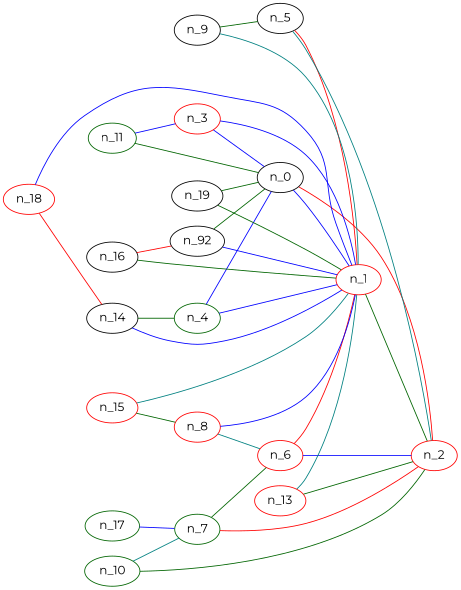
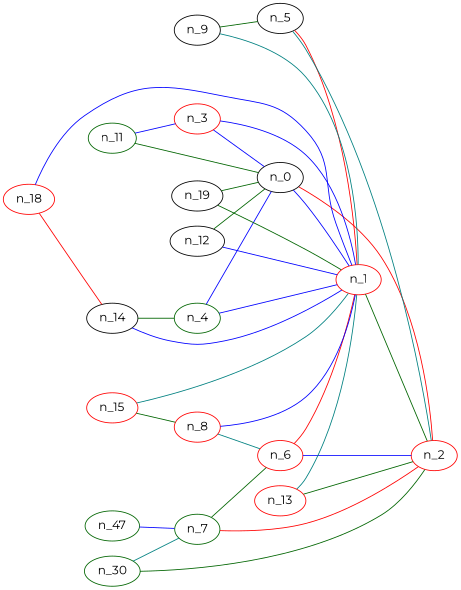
(197, 241) -> (197, 241)
(112, 257) -> none
(112, 526) -> (112, 526)
(112, 571) -> (112, 571)
